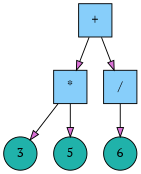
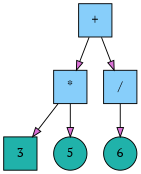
(20, 154) -> (20, 154)
